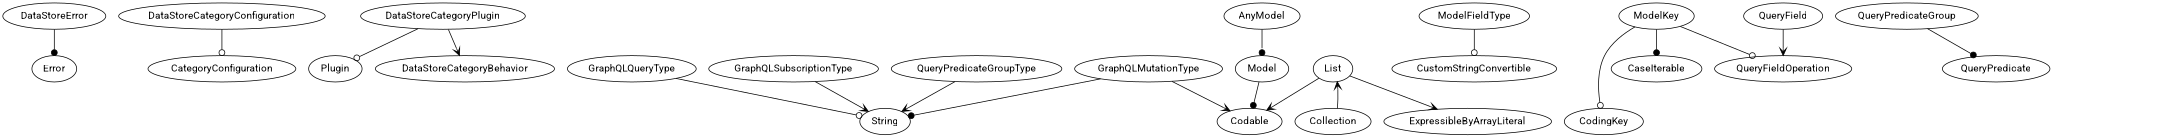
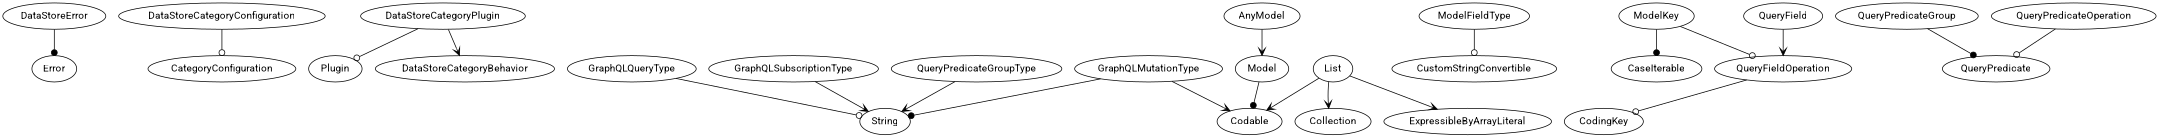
none -> (2074, 16)
(1262, 39) -> (1262, 39)
(1604, 58) -> (1693, 95)
(1338, 99) -> (1328, 91)
